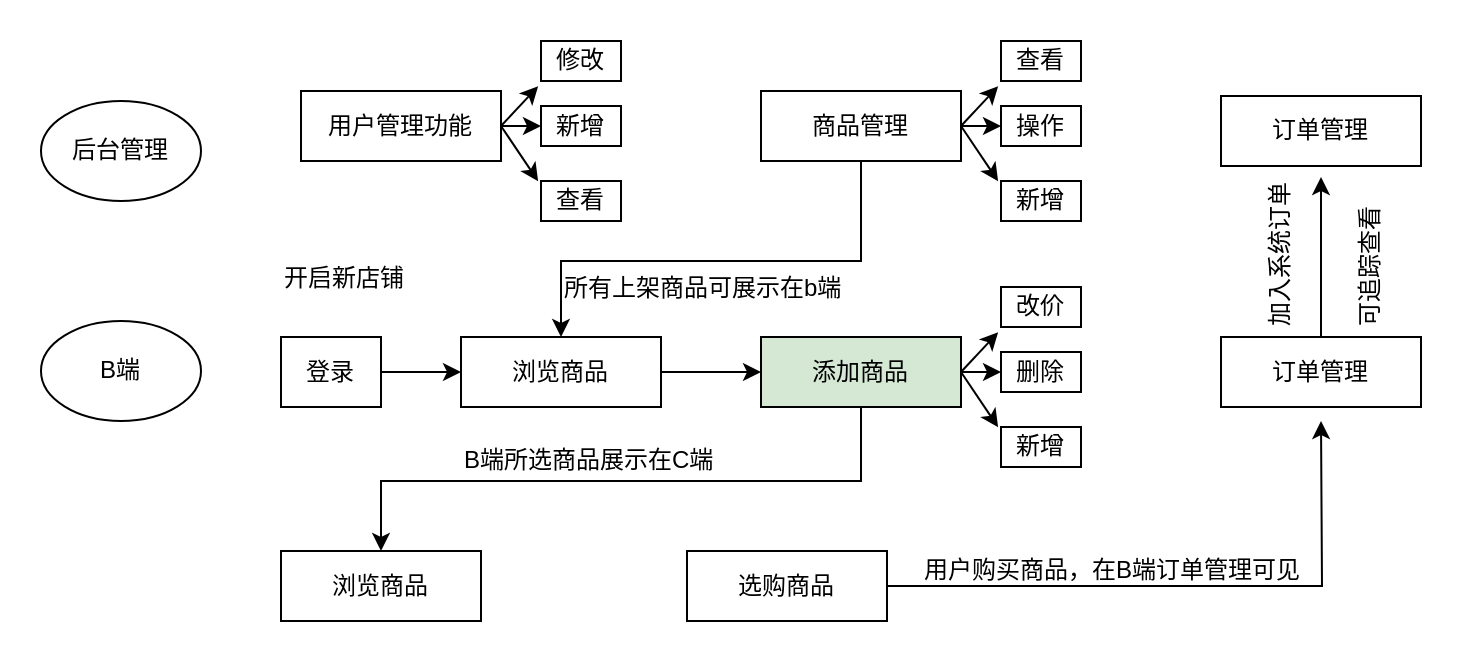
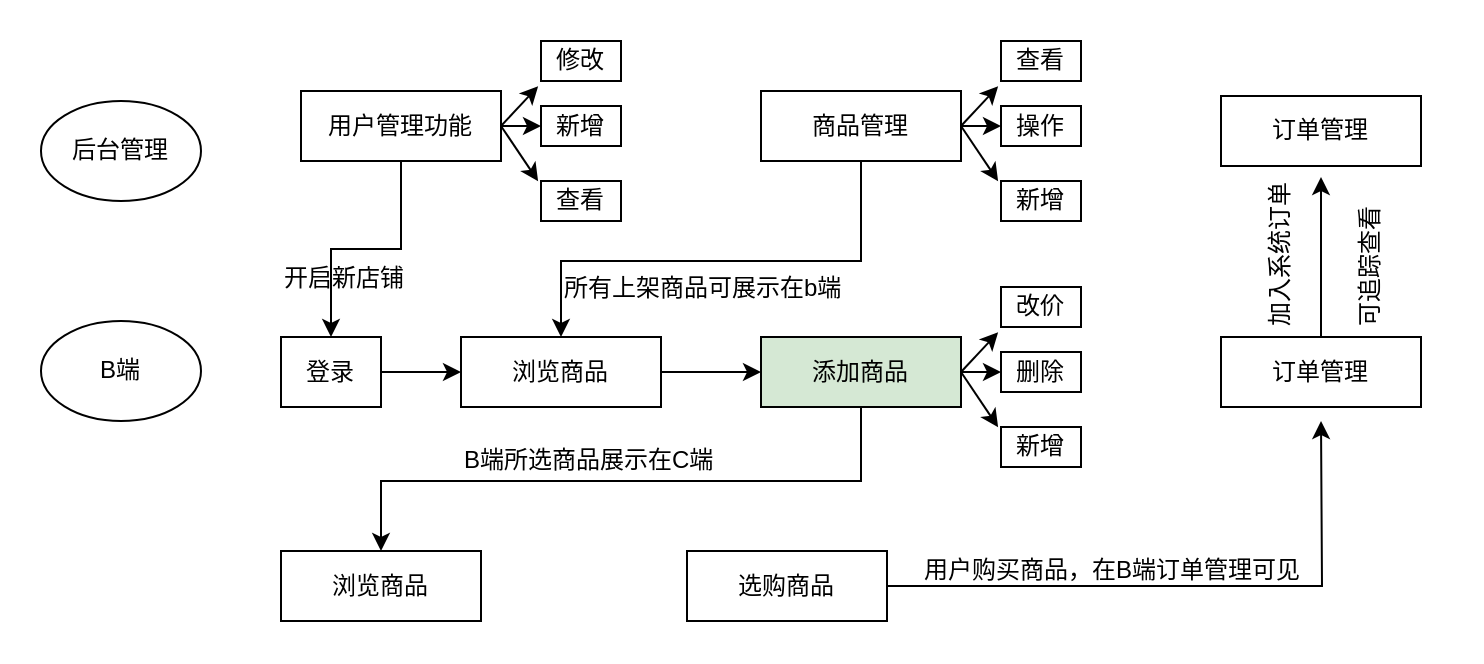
none -> (373, 249)
